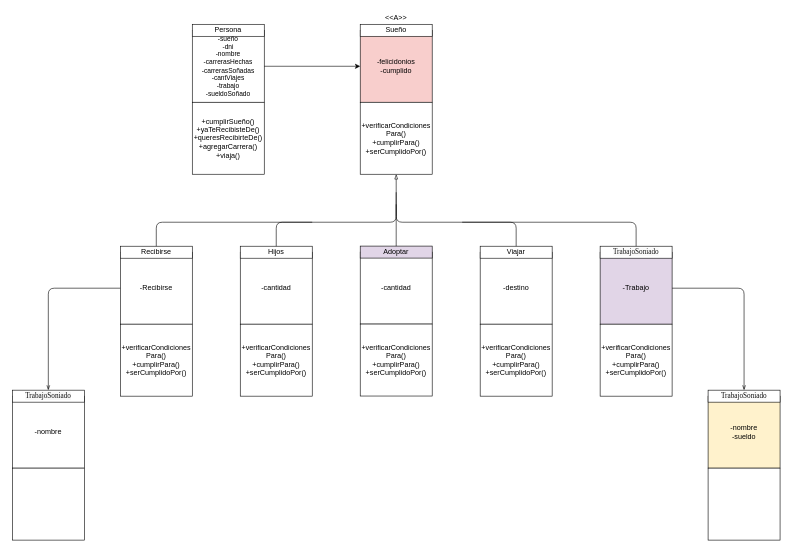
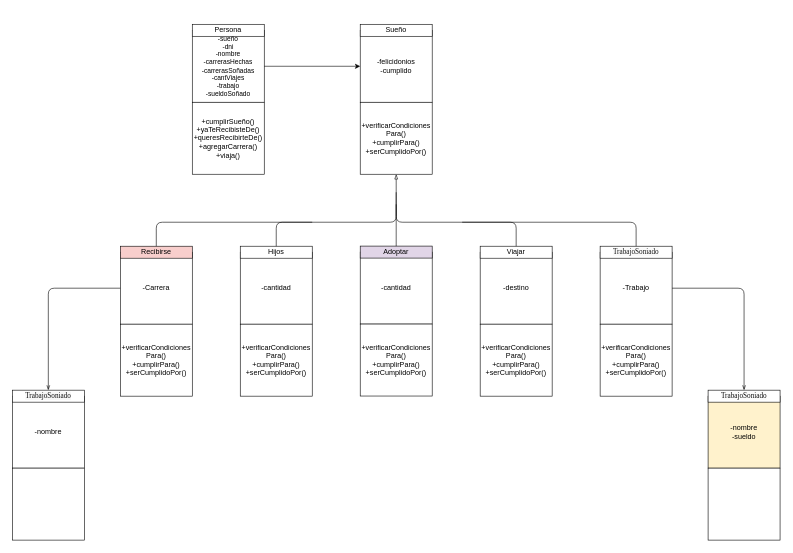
(399, 18) -> none
(396, 66) -> (396, 66)
(156, 252) -> (156, 252)
(156, 288) -> (156, 288)
(636, 288) -> (636, 288)
